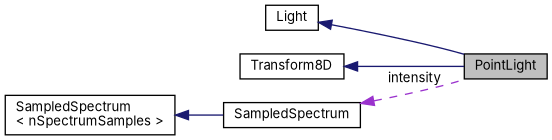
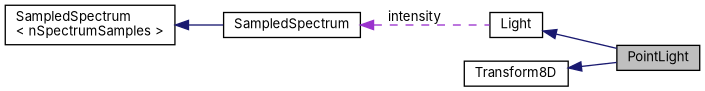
(420, 91) -> (432, 25)
